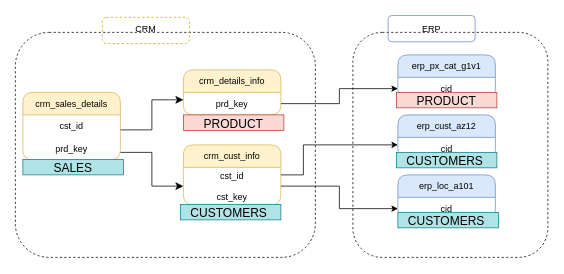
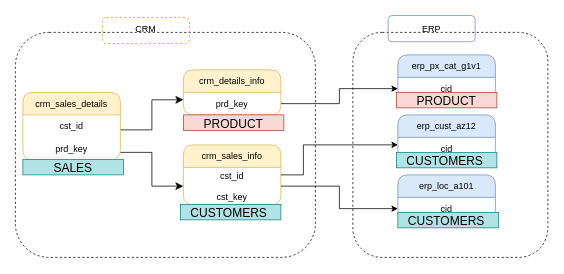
(232, 156) -> (232, 156)
